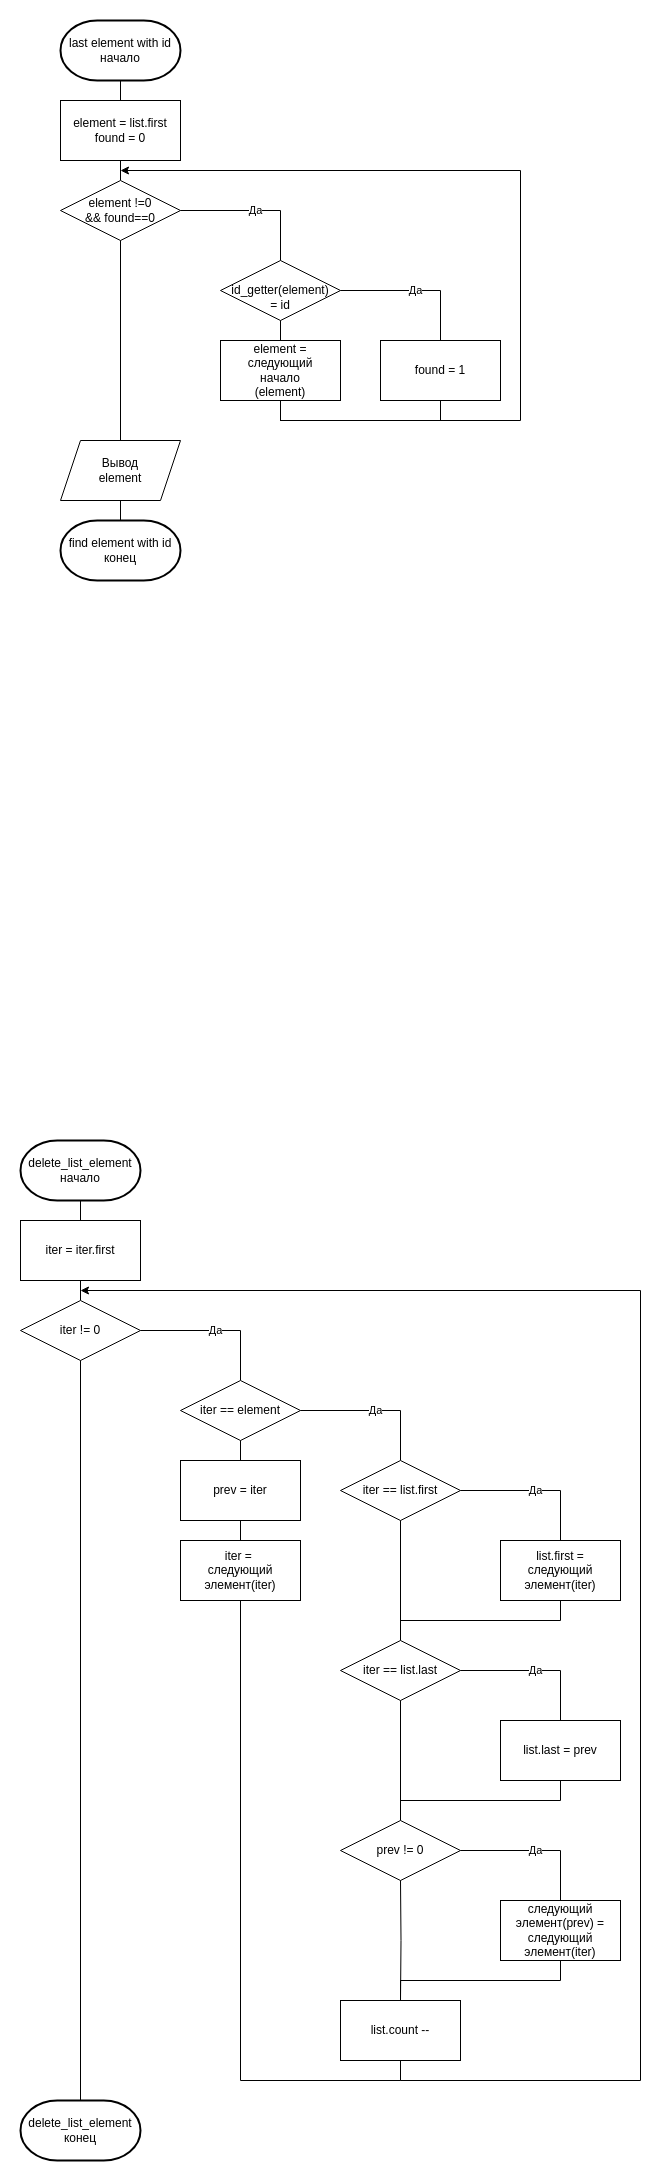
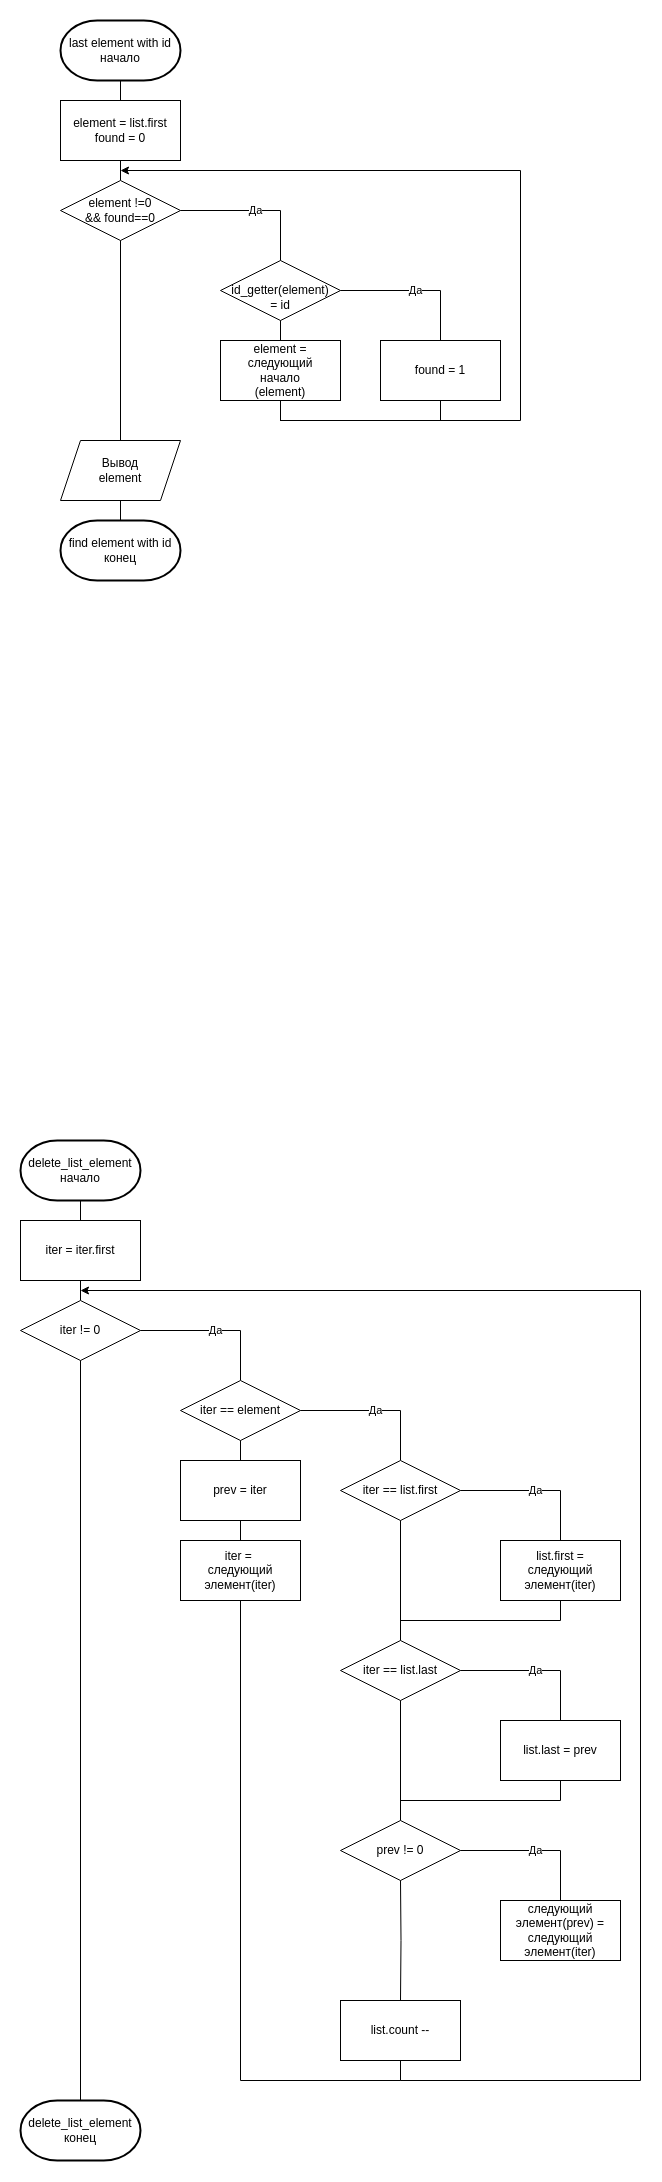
(491, 1981) -> none
